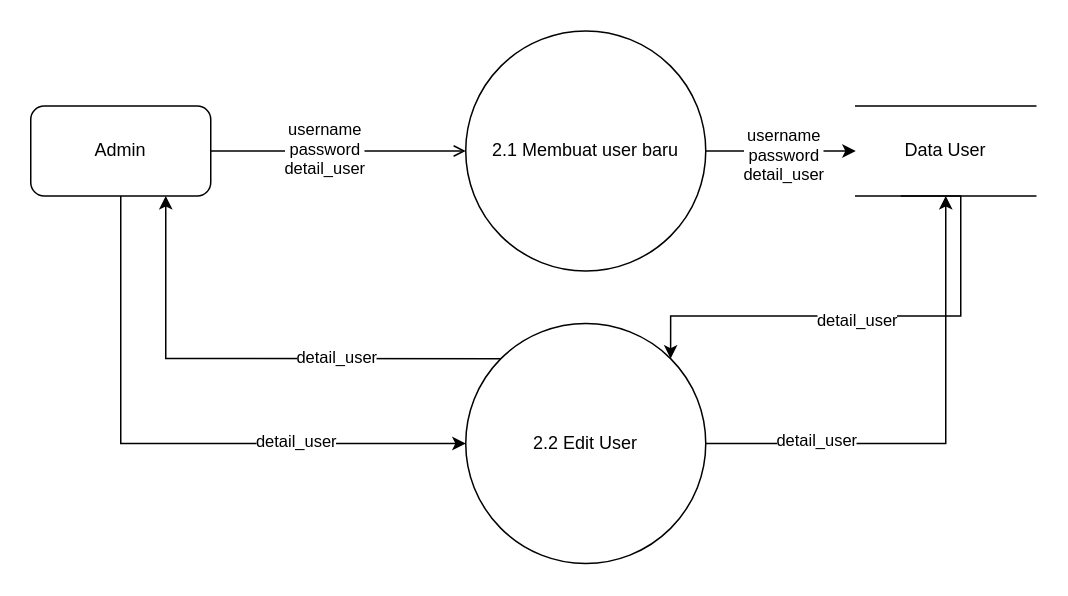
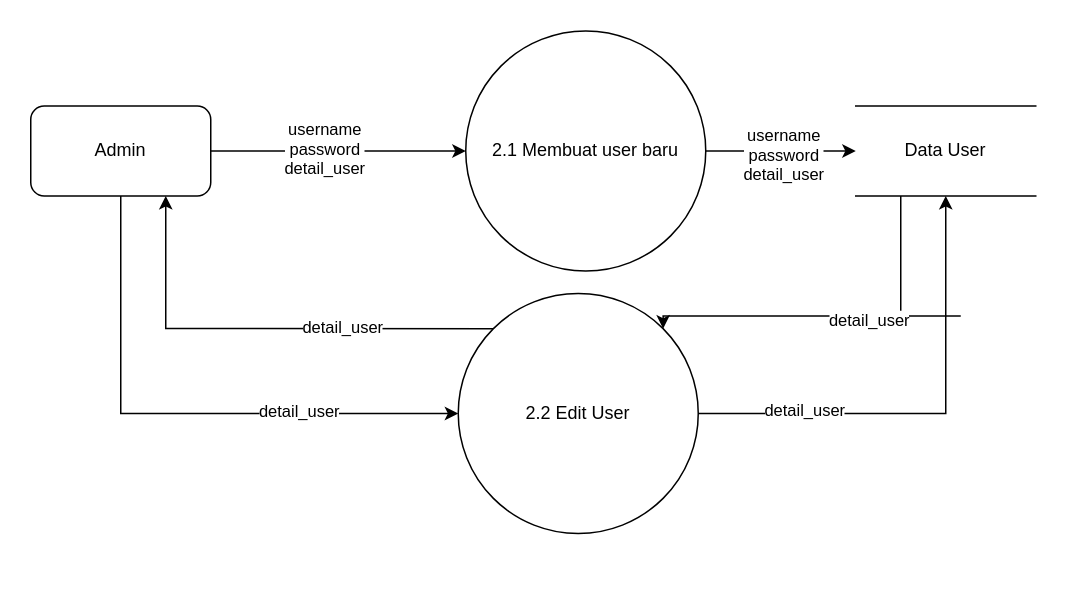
(456, 151) -> (454, 151)
(586, 443) -> (578, 413)
